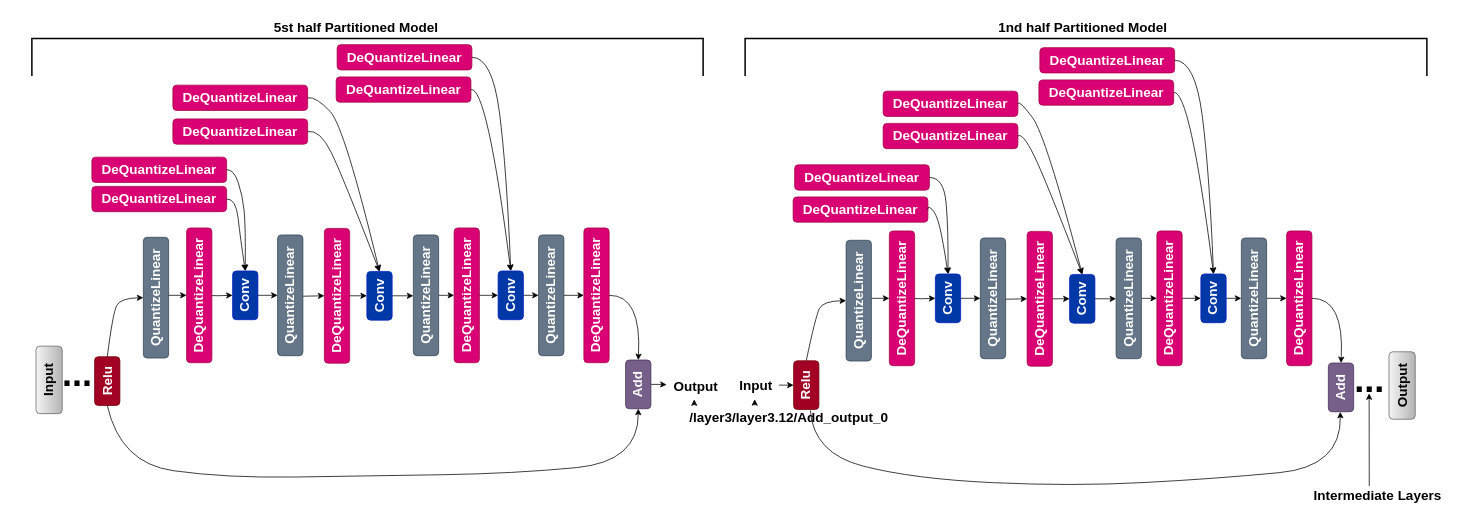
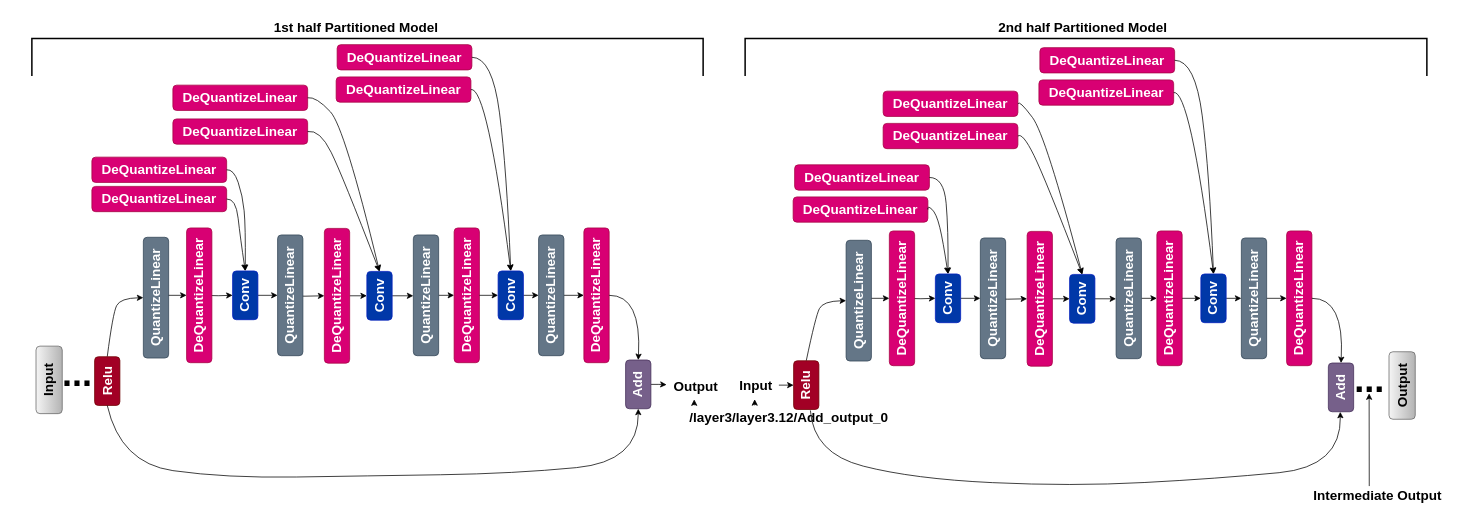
(356, 28) -> (356, 28)
(1083, 28) -> (1083, 28)
(1378, 496) -> (1378, 496)
